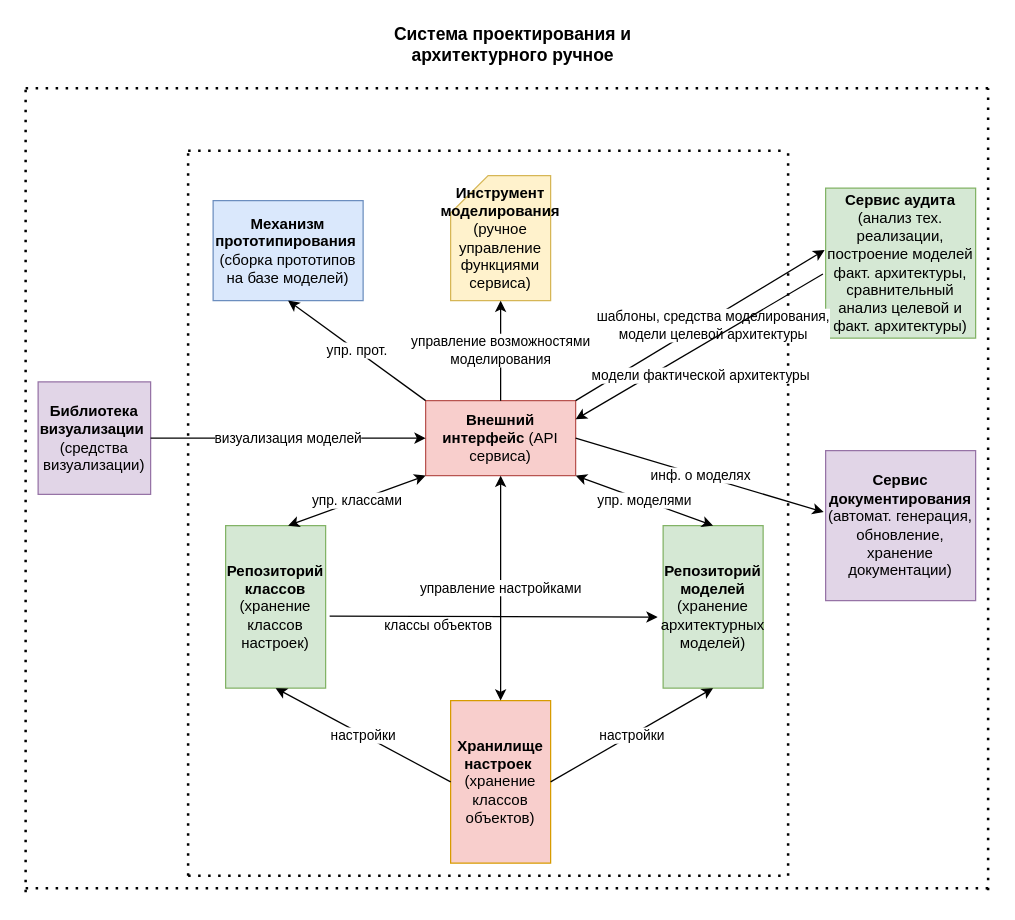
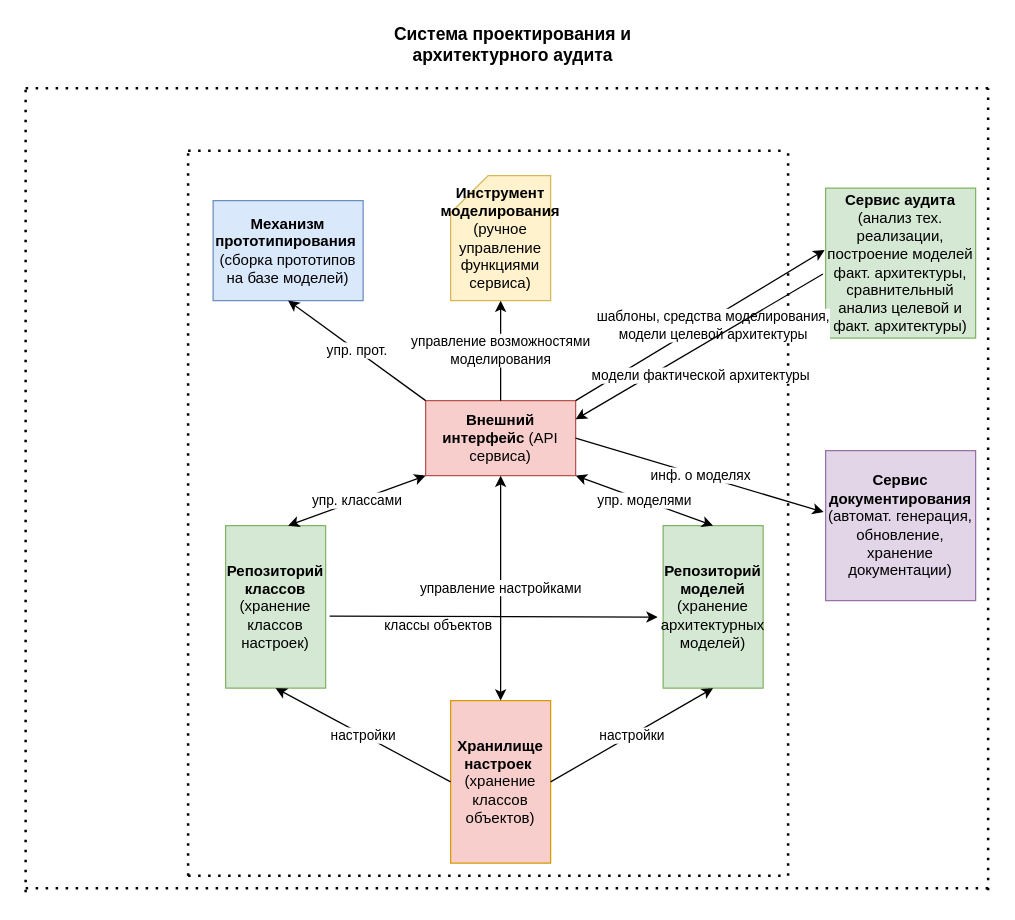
(513, 44) -> (513, 44)
(94, 438) -> none
(284, 438) -> none
